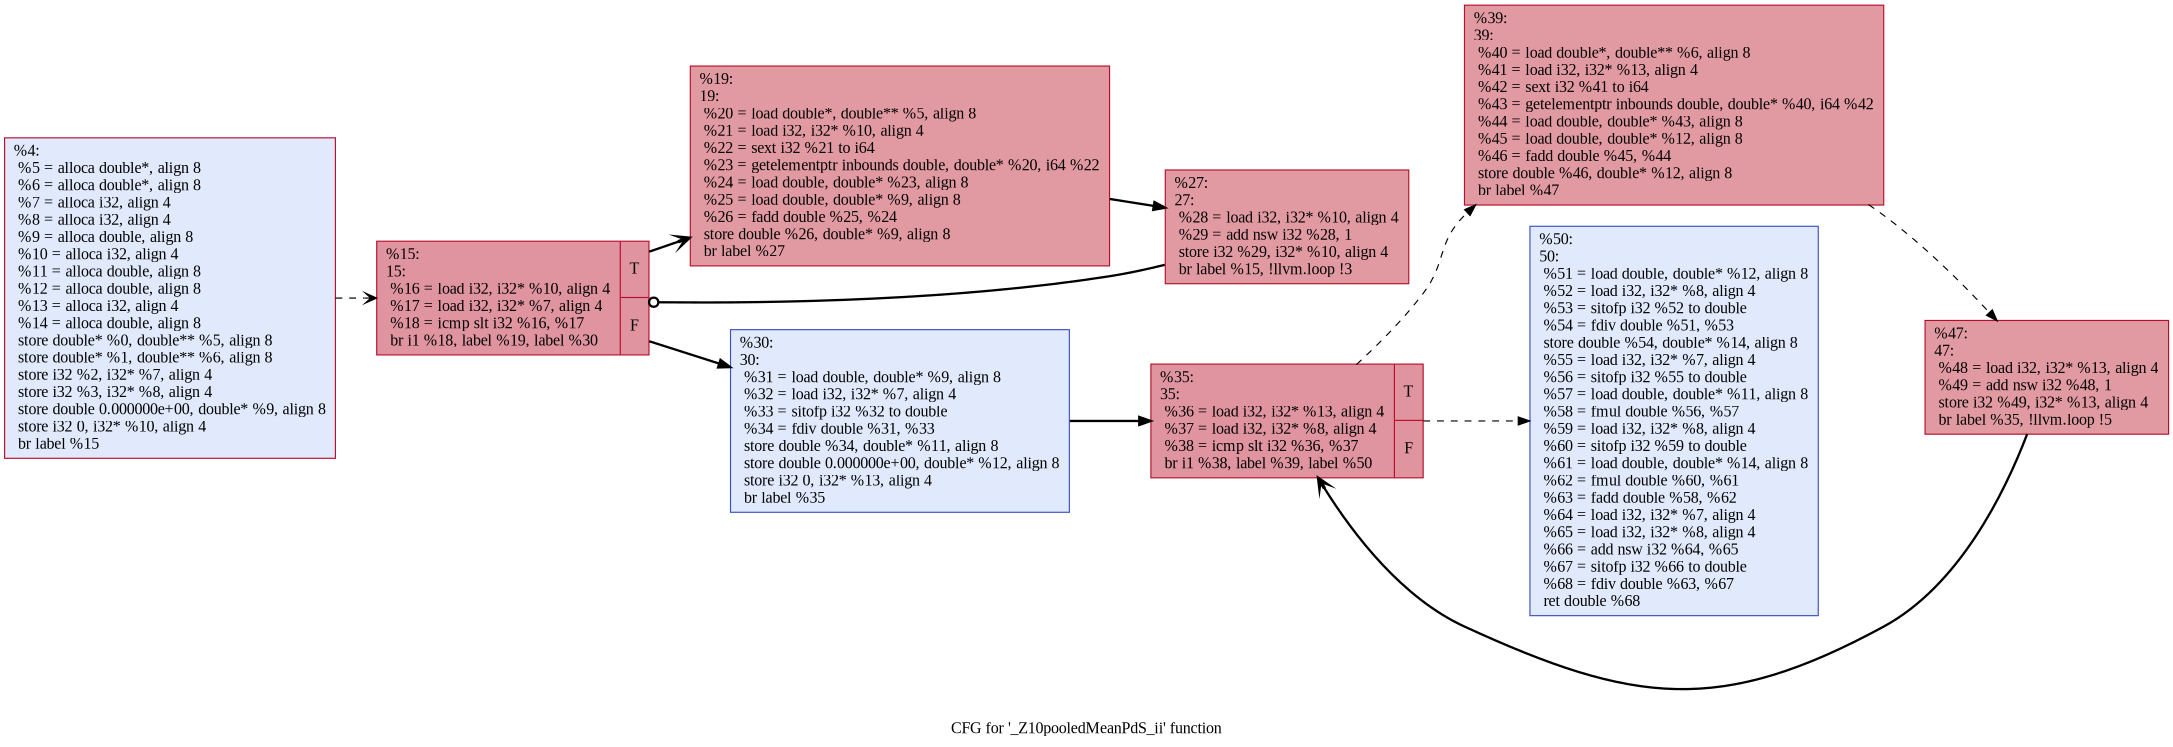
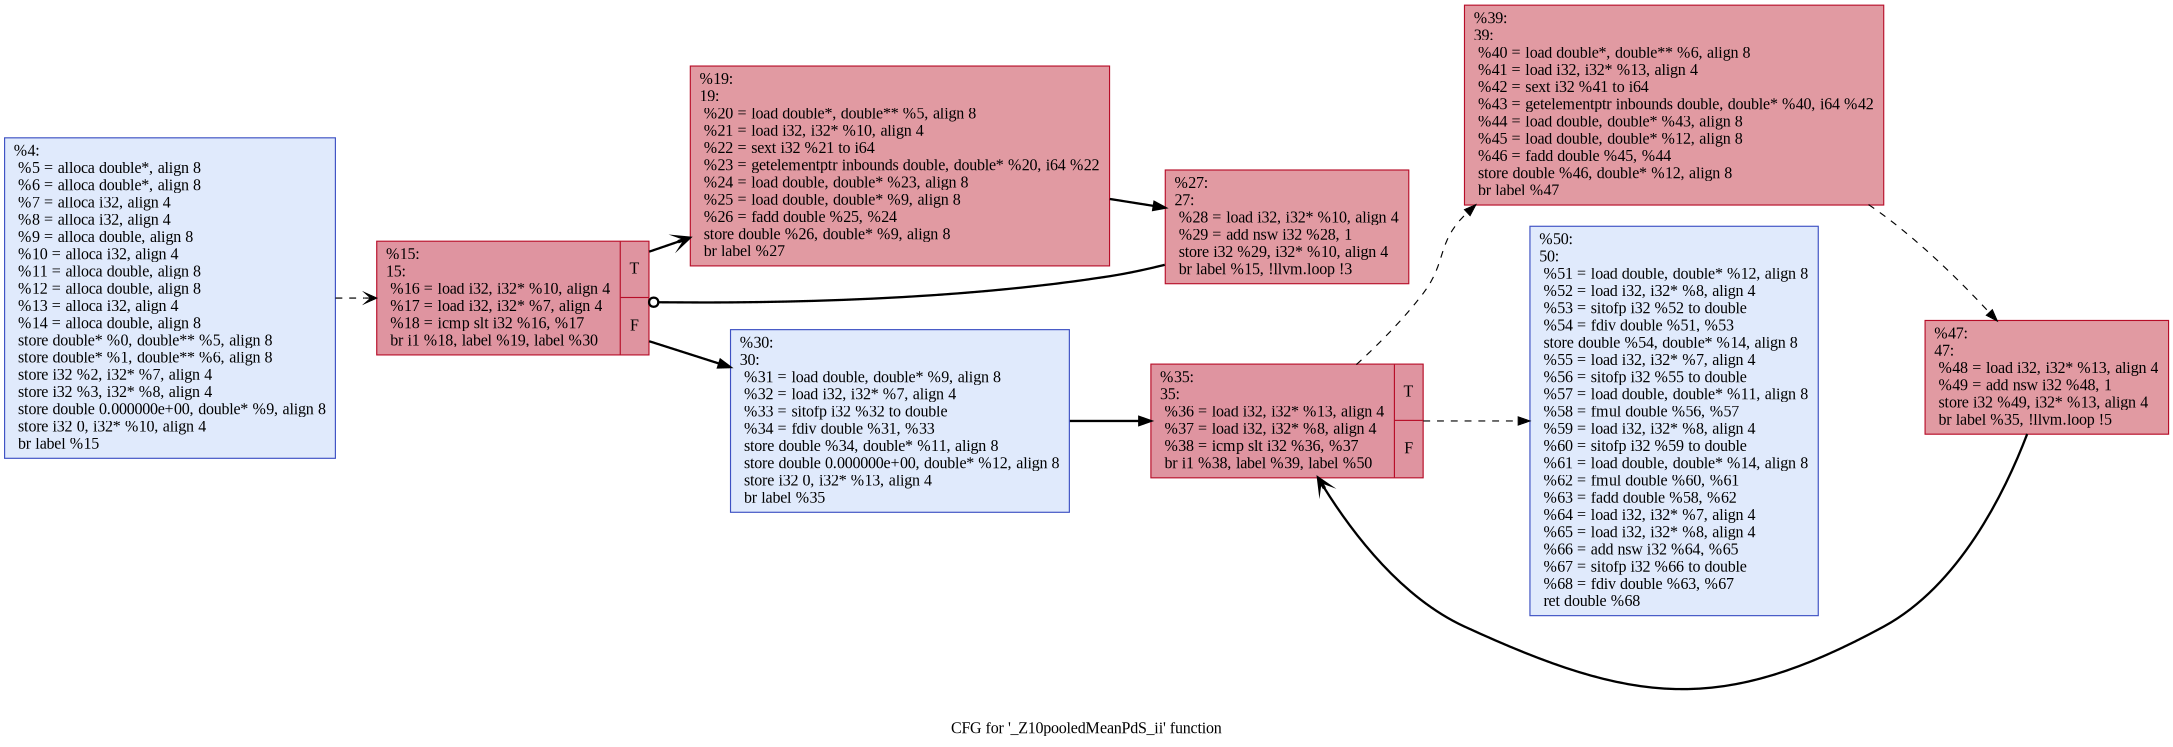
(170, 298) -> (170, 298)
